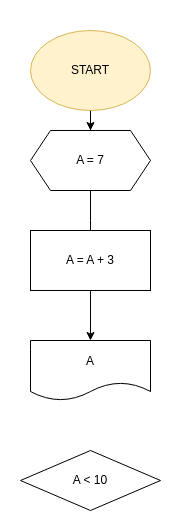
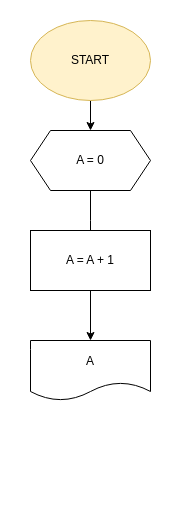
(91, 71) -> (91, 61)
(91, 161) -> (91, 161)
(91, 261) -> (91, 261)
(91, 481) -> none
